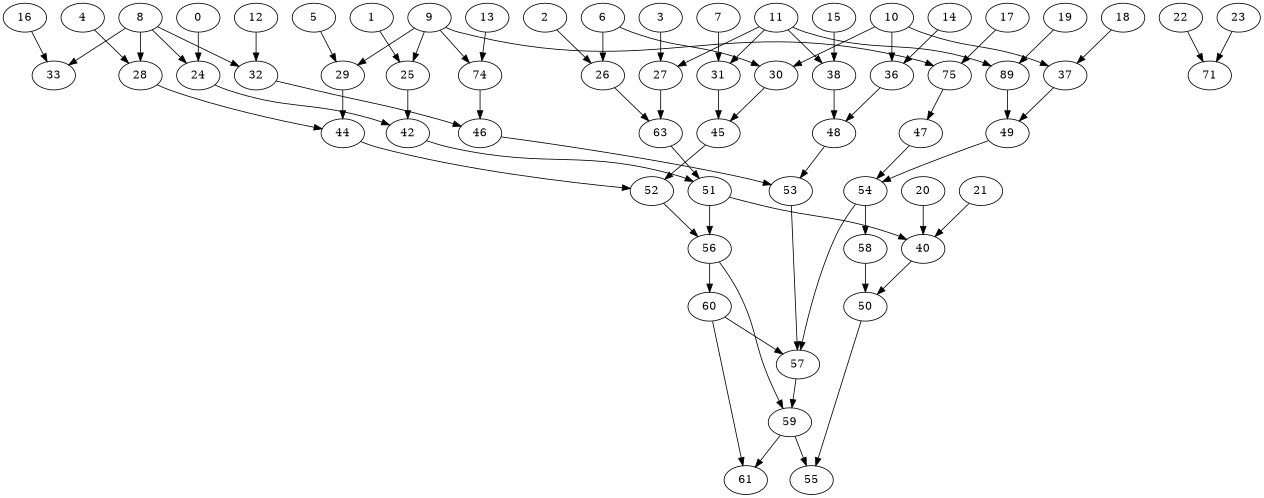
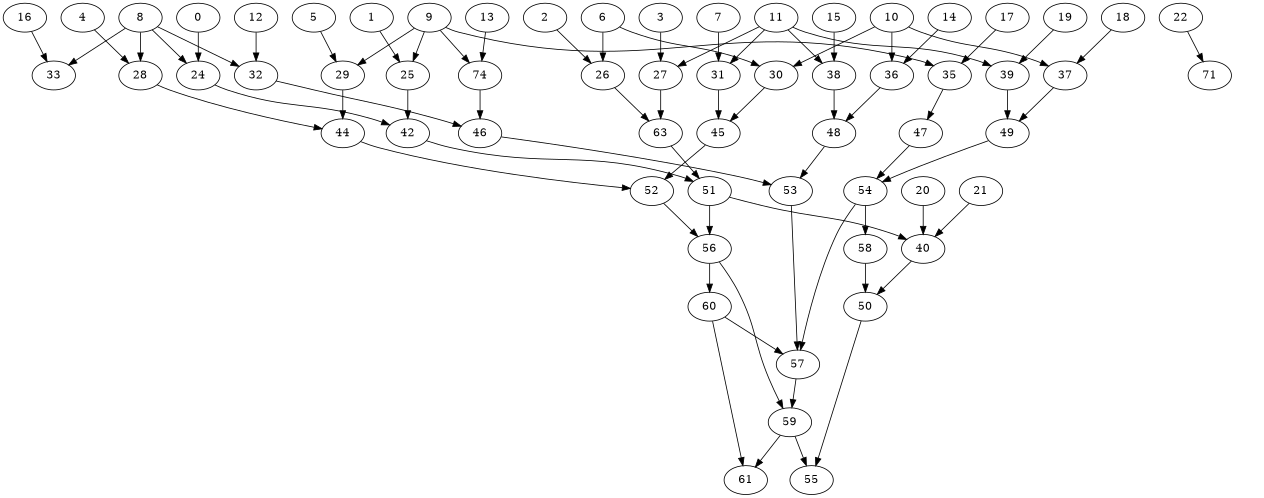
(1239, 18) -> none
(950, 75) -> (950, 75)
(1007, 75) -> (1007, 75)
